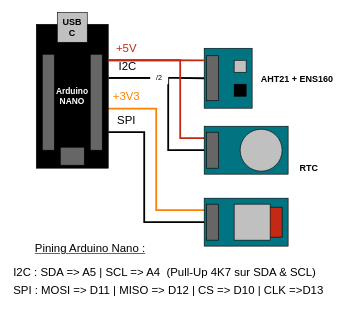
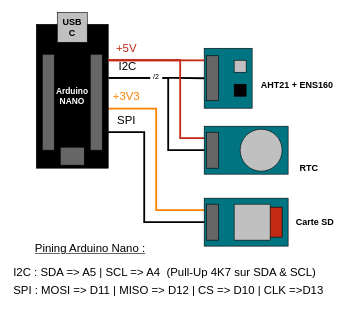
(159, 78) -> (156, 77)
(297, 78) -> (297, 84)
none -> (315, 222)
